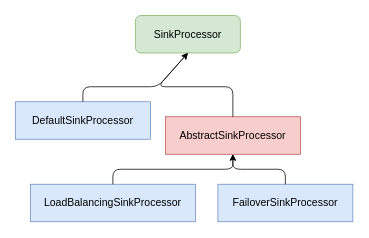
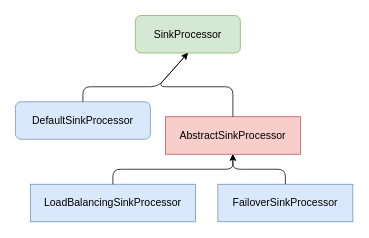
(83, 120) -> (83, 120)
